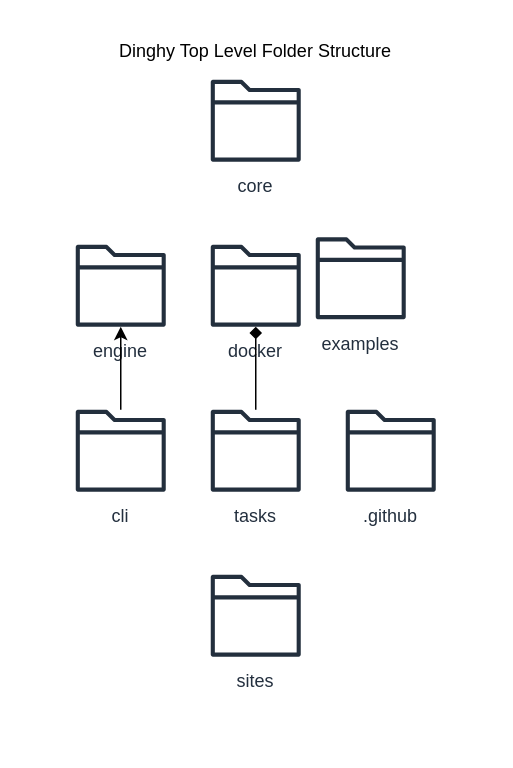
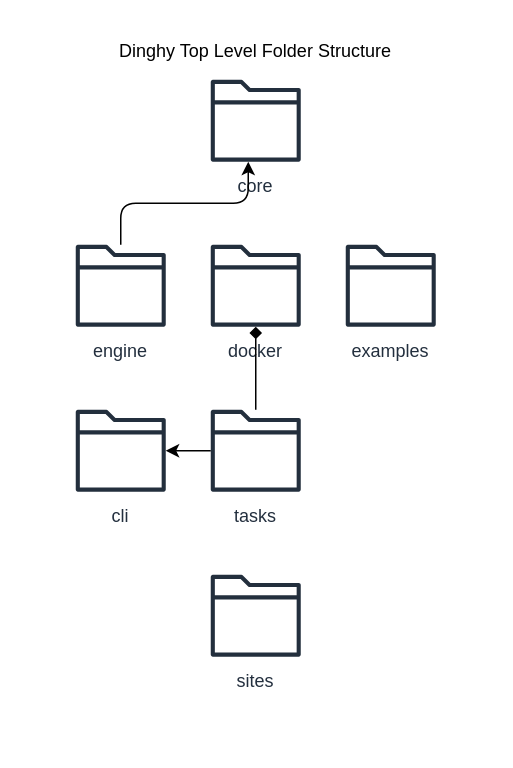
none -> (180, 203)
(361, 278) -> (391, 286)
(121, 384) -> none
none -> (195, 451)
(391, 451) -> none
